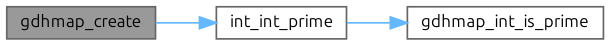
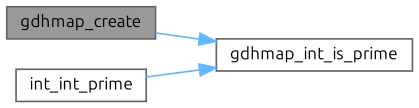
(177, 23) -> (177, 36)
